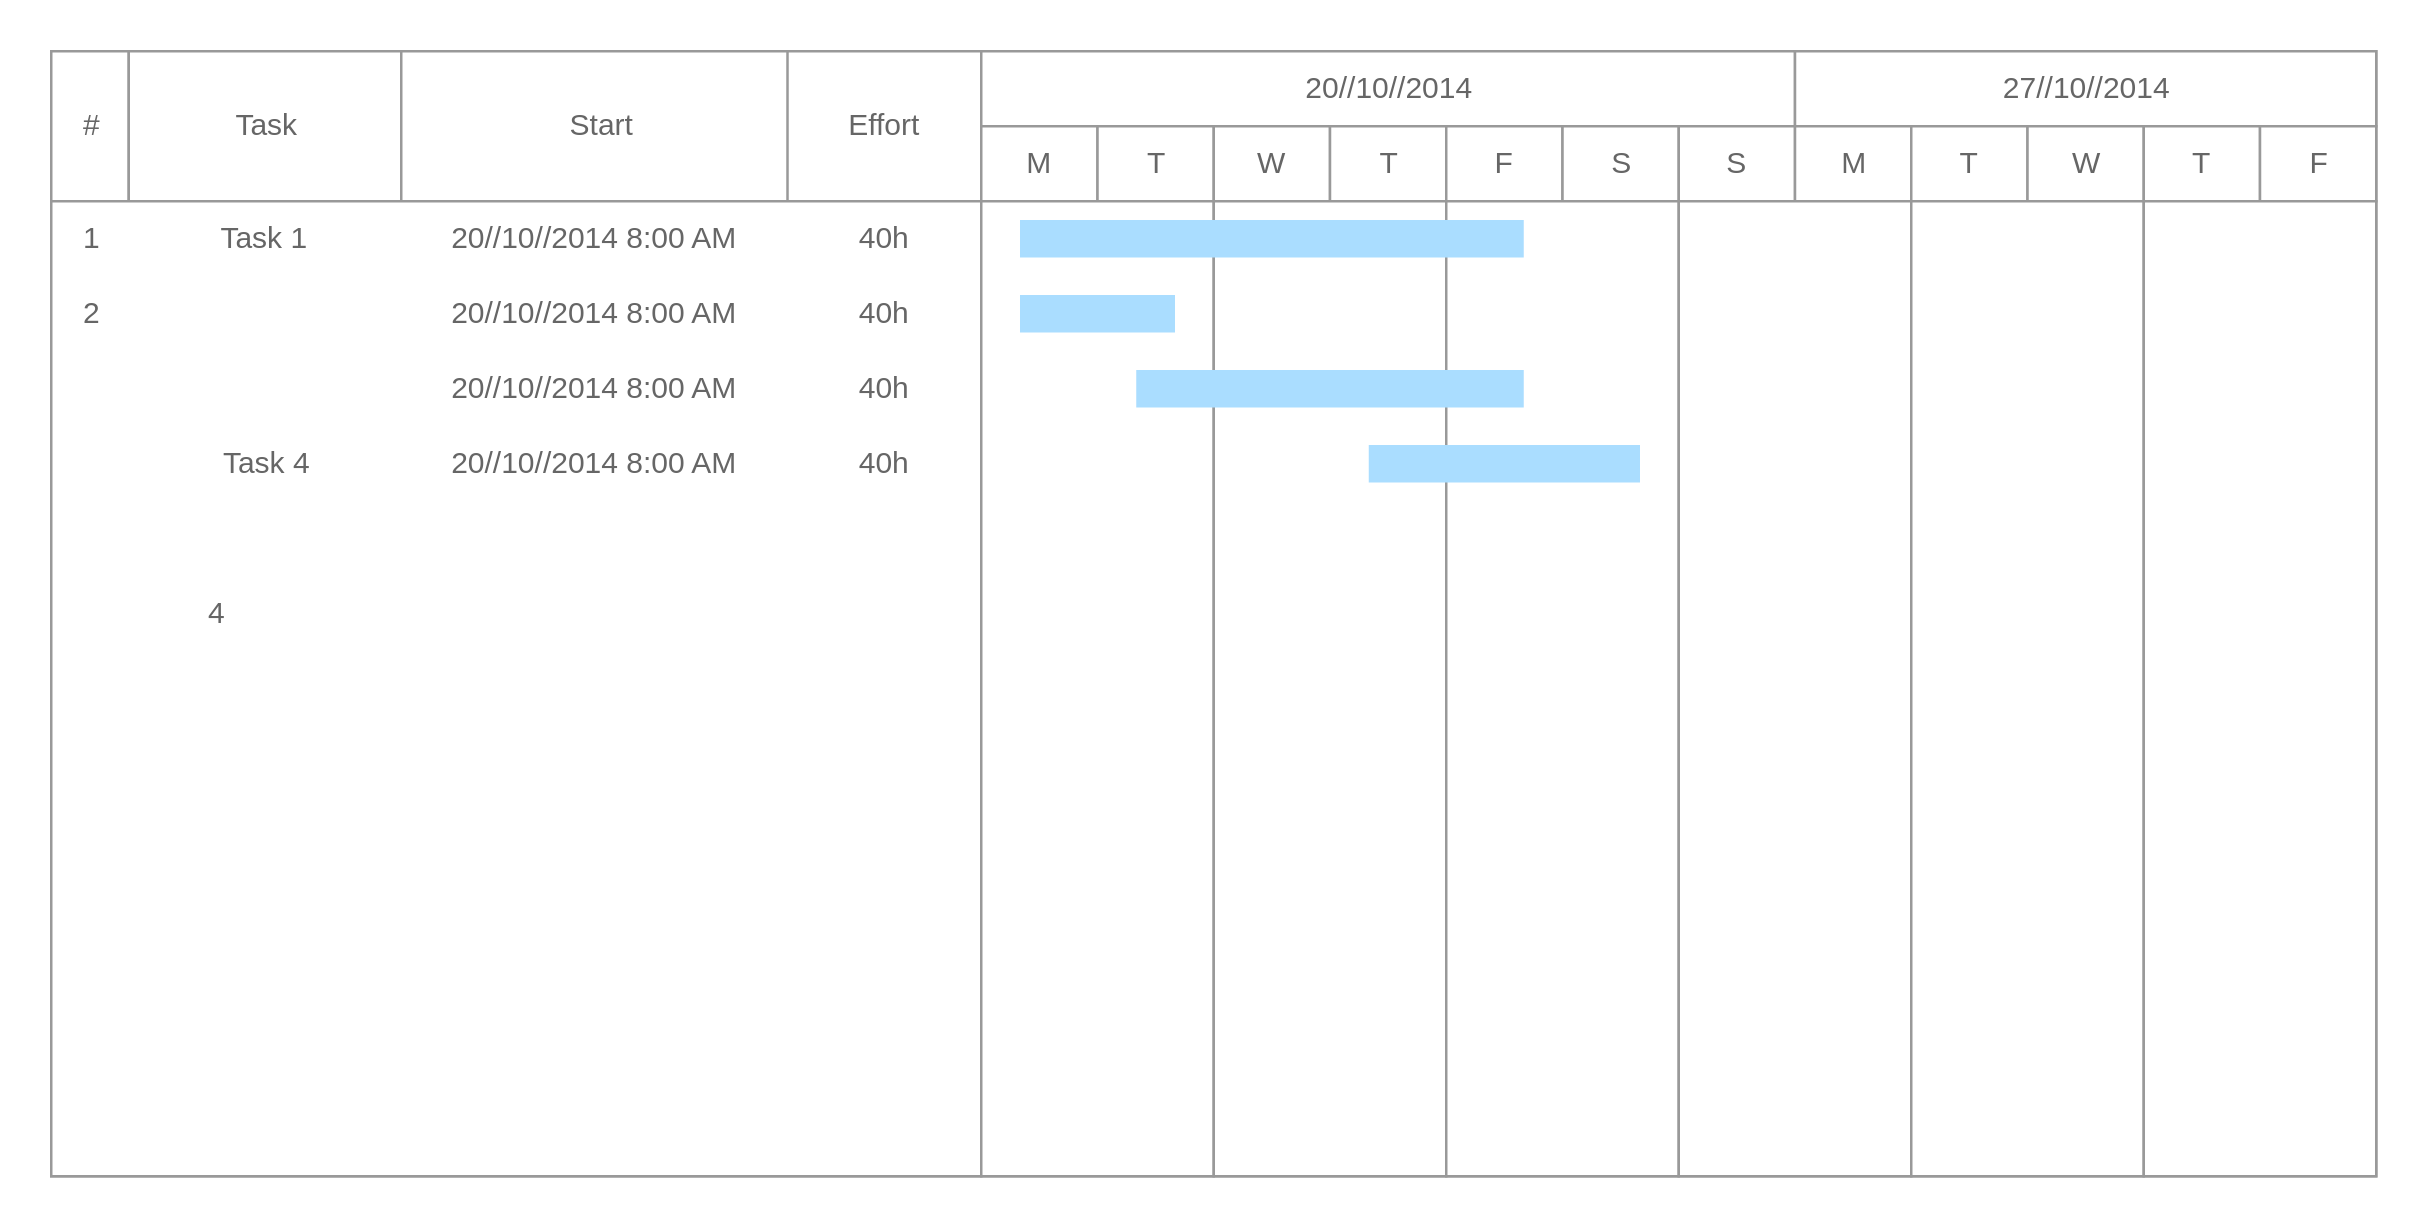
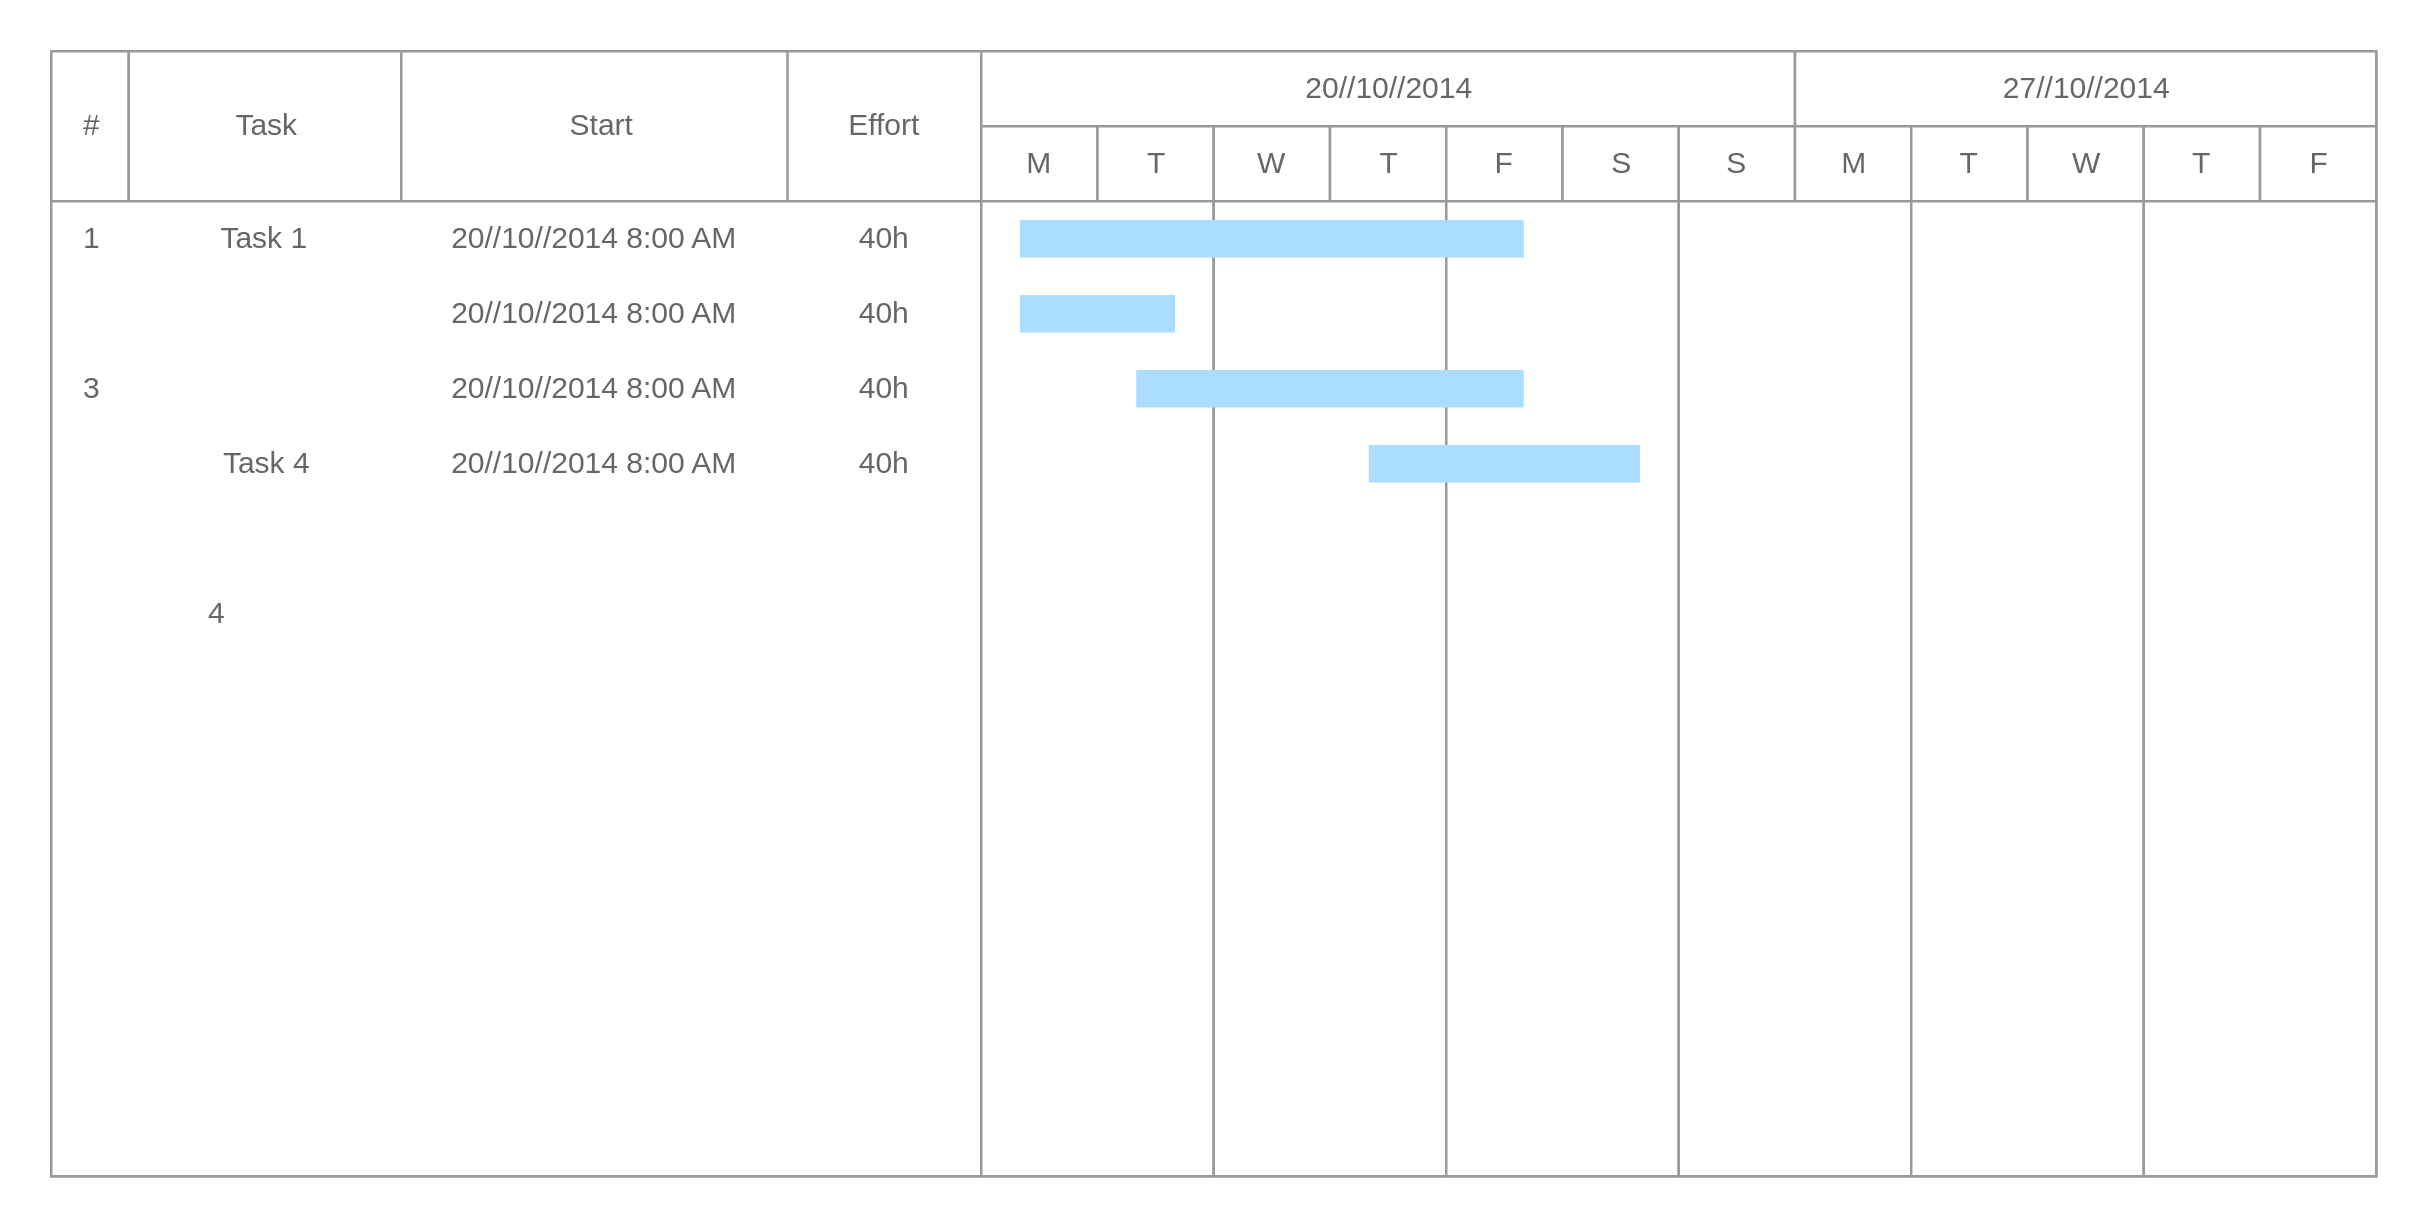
(90, 314) -> none
none -> (90, 389)
